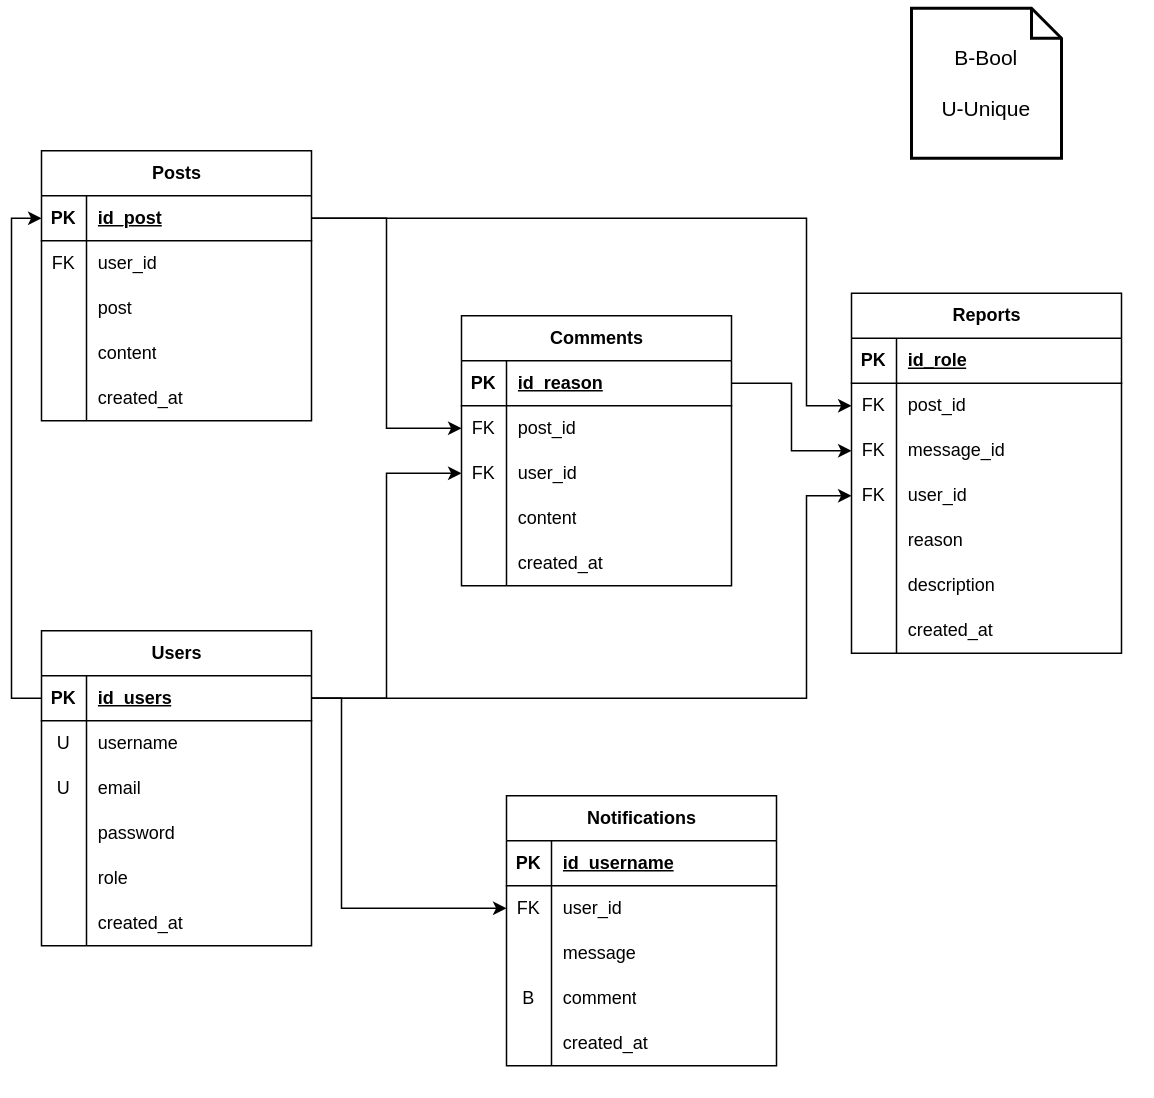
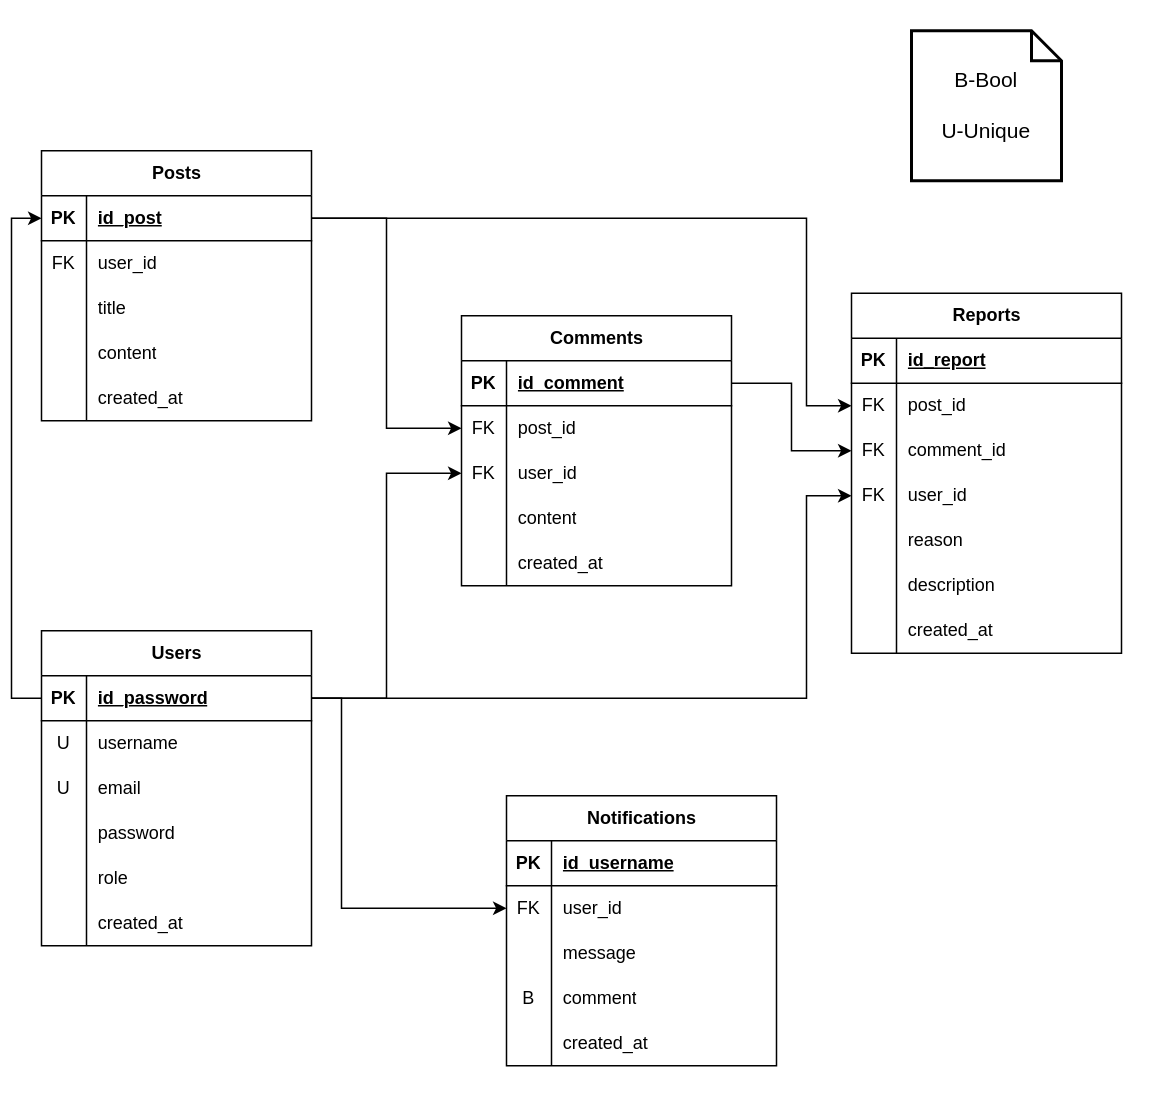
(986, 83) -> (986, 106)
(118, 308) -> (119, 308)
(939, 361) -> (951, 361)
(561, 383) -> (566, 383)
(956, 451) -> (956, 451)
(136, 698) -> (151, 698)
